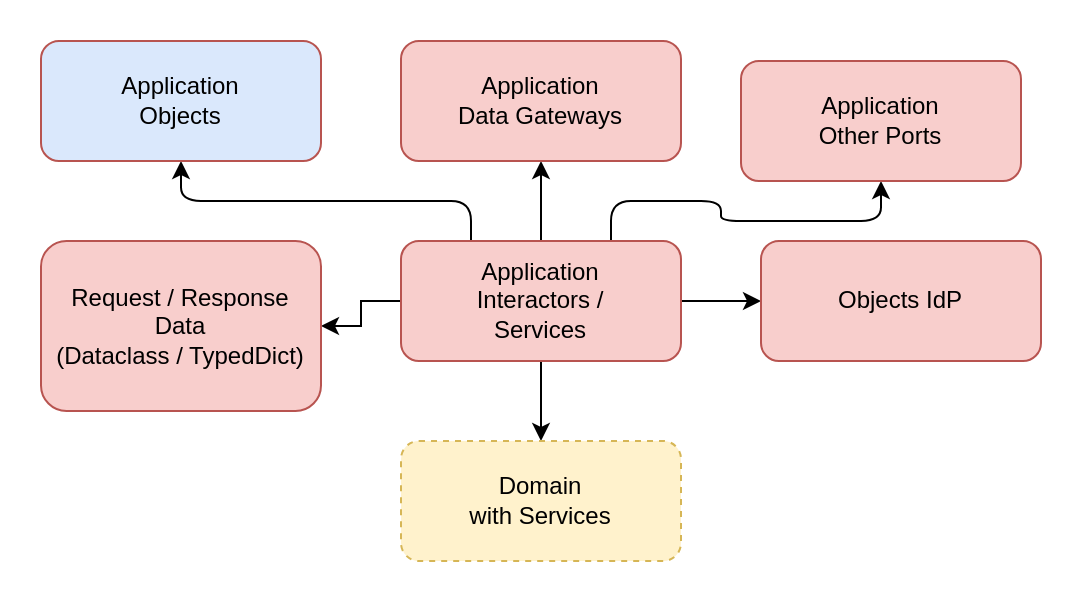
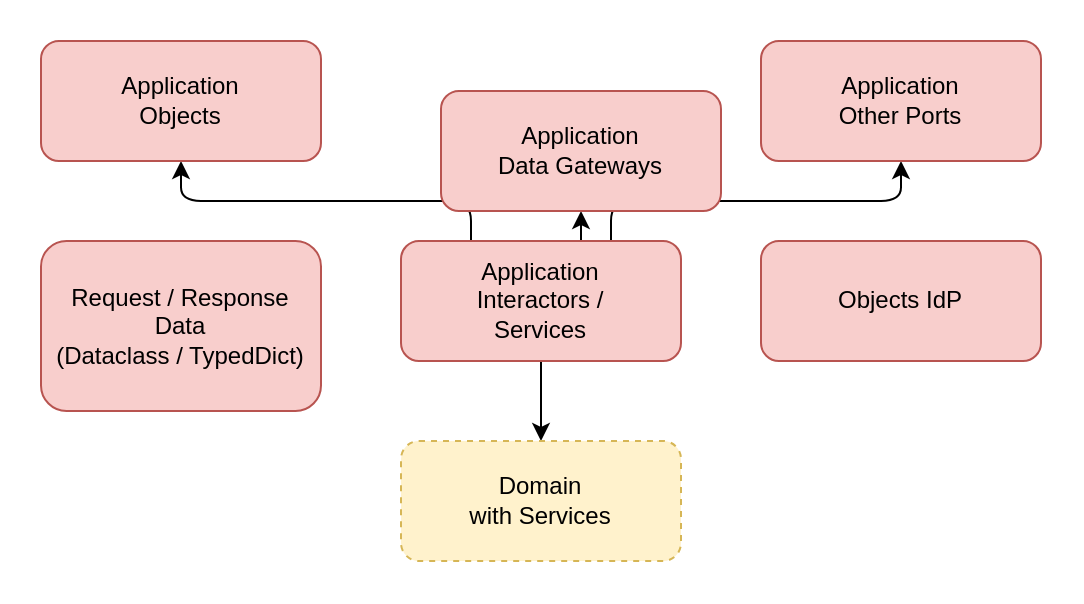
(181, 101) -> (181, 101)
(541, 101) -> (581, 151)
(881, 121) -> (901, 101)
(714, 301) -> none
(361, 307) -> none
